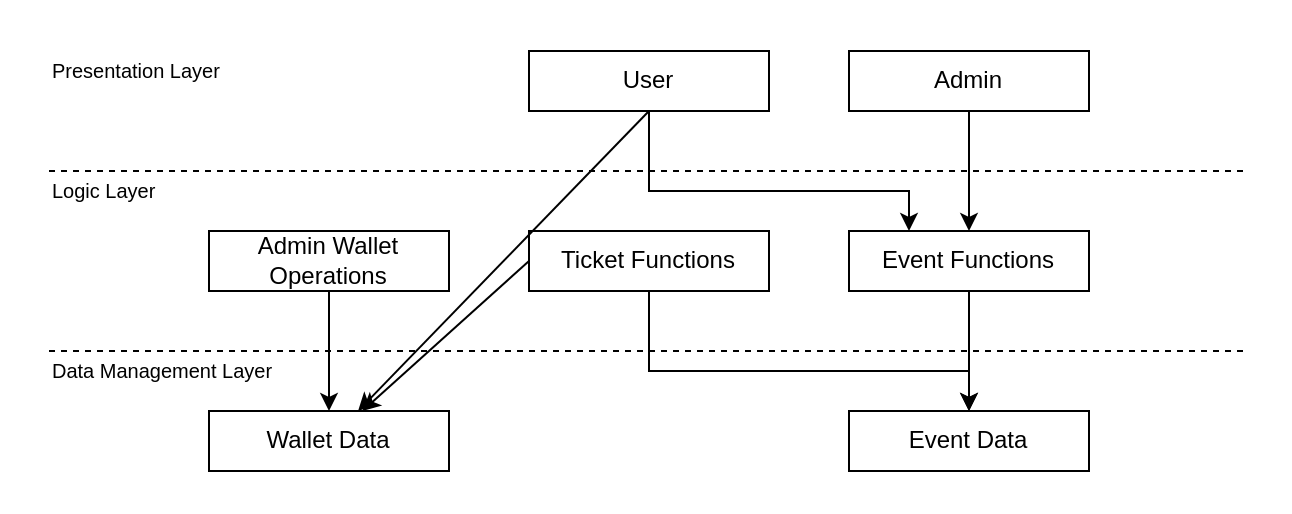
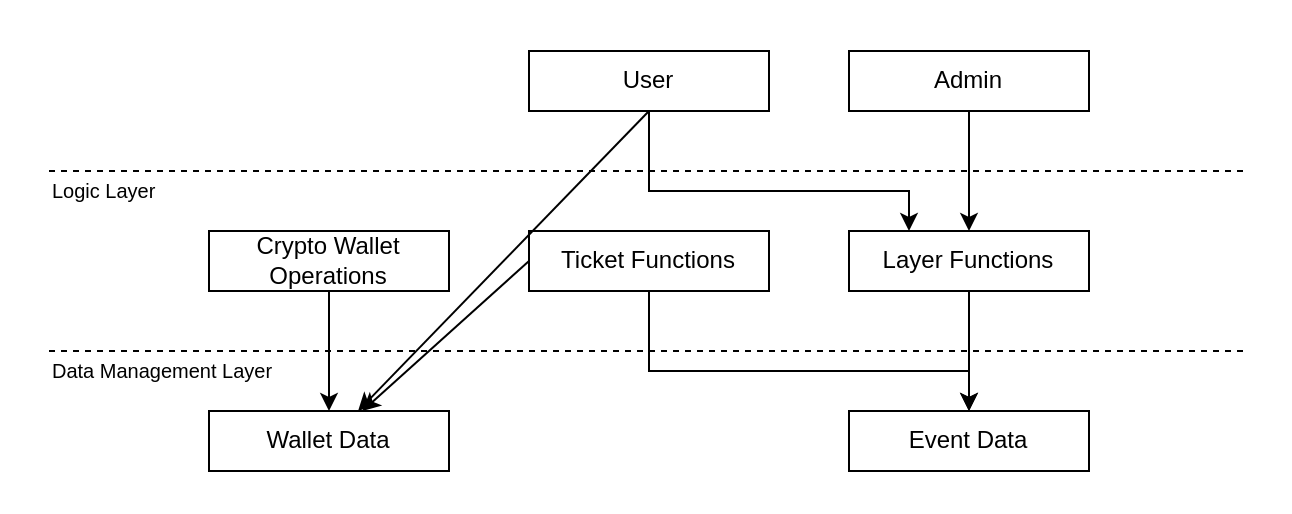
(171, 71) -> none
(329, 261) -> (329, 261)
(969, 261) -> (969, 261)
